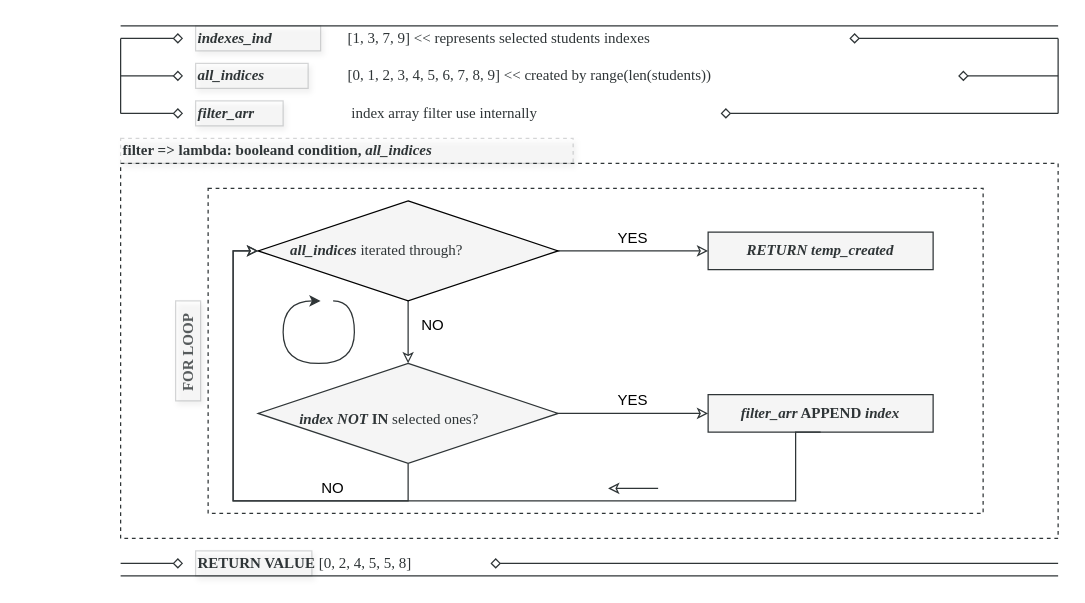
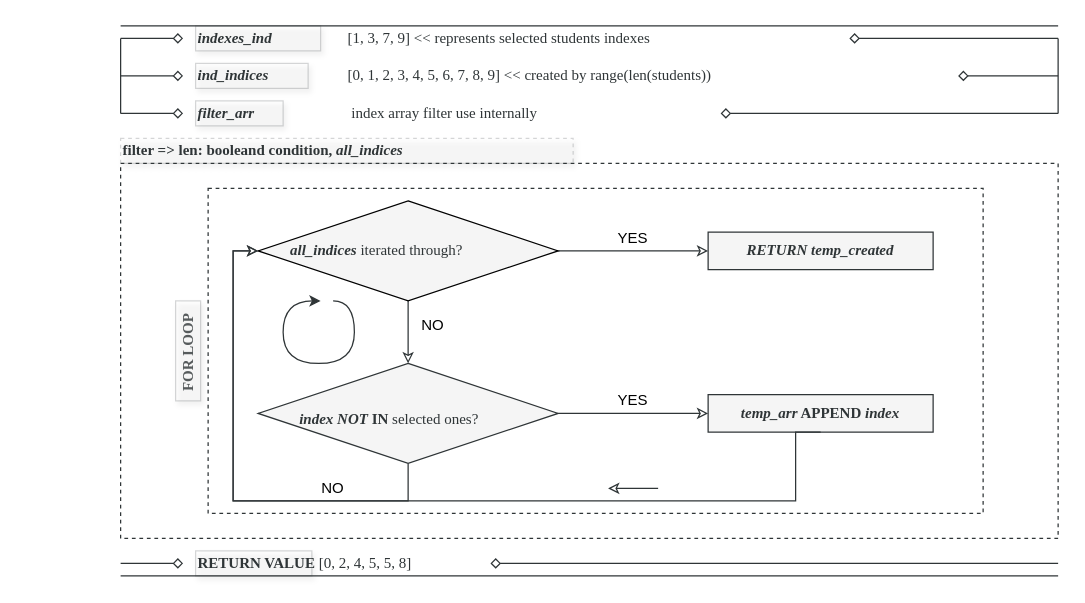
(237, 76) -> (238, 76)
(296, 151) -> (283, 151)
(821, 413) -> (821, 413)
